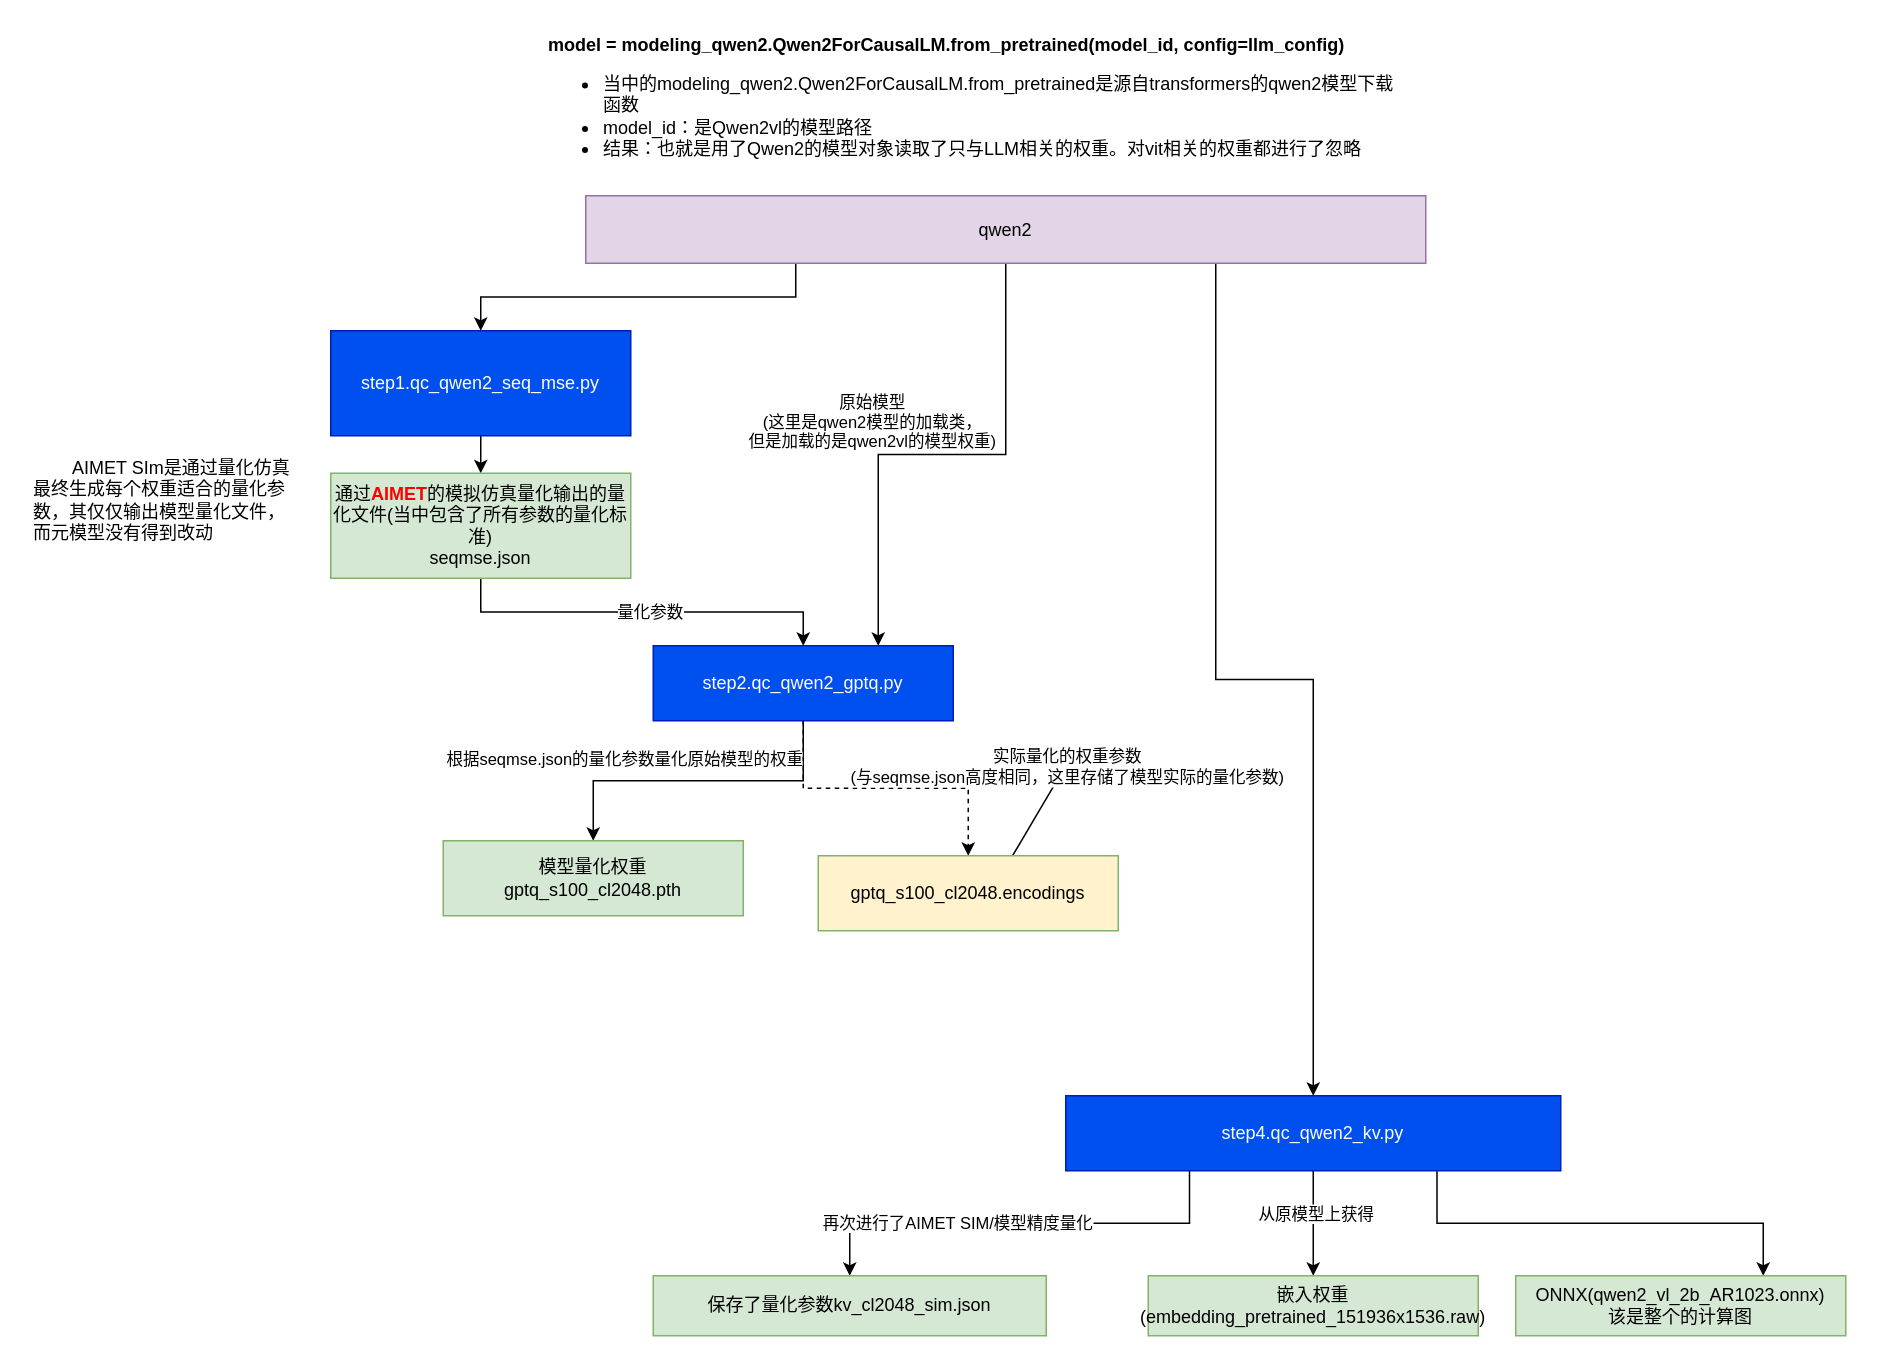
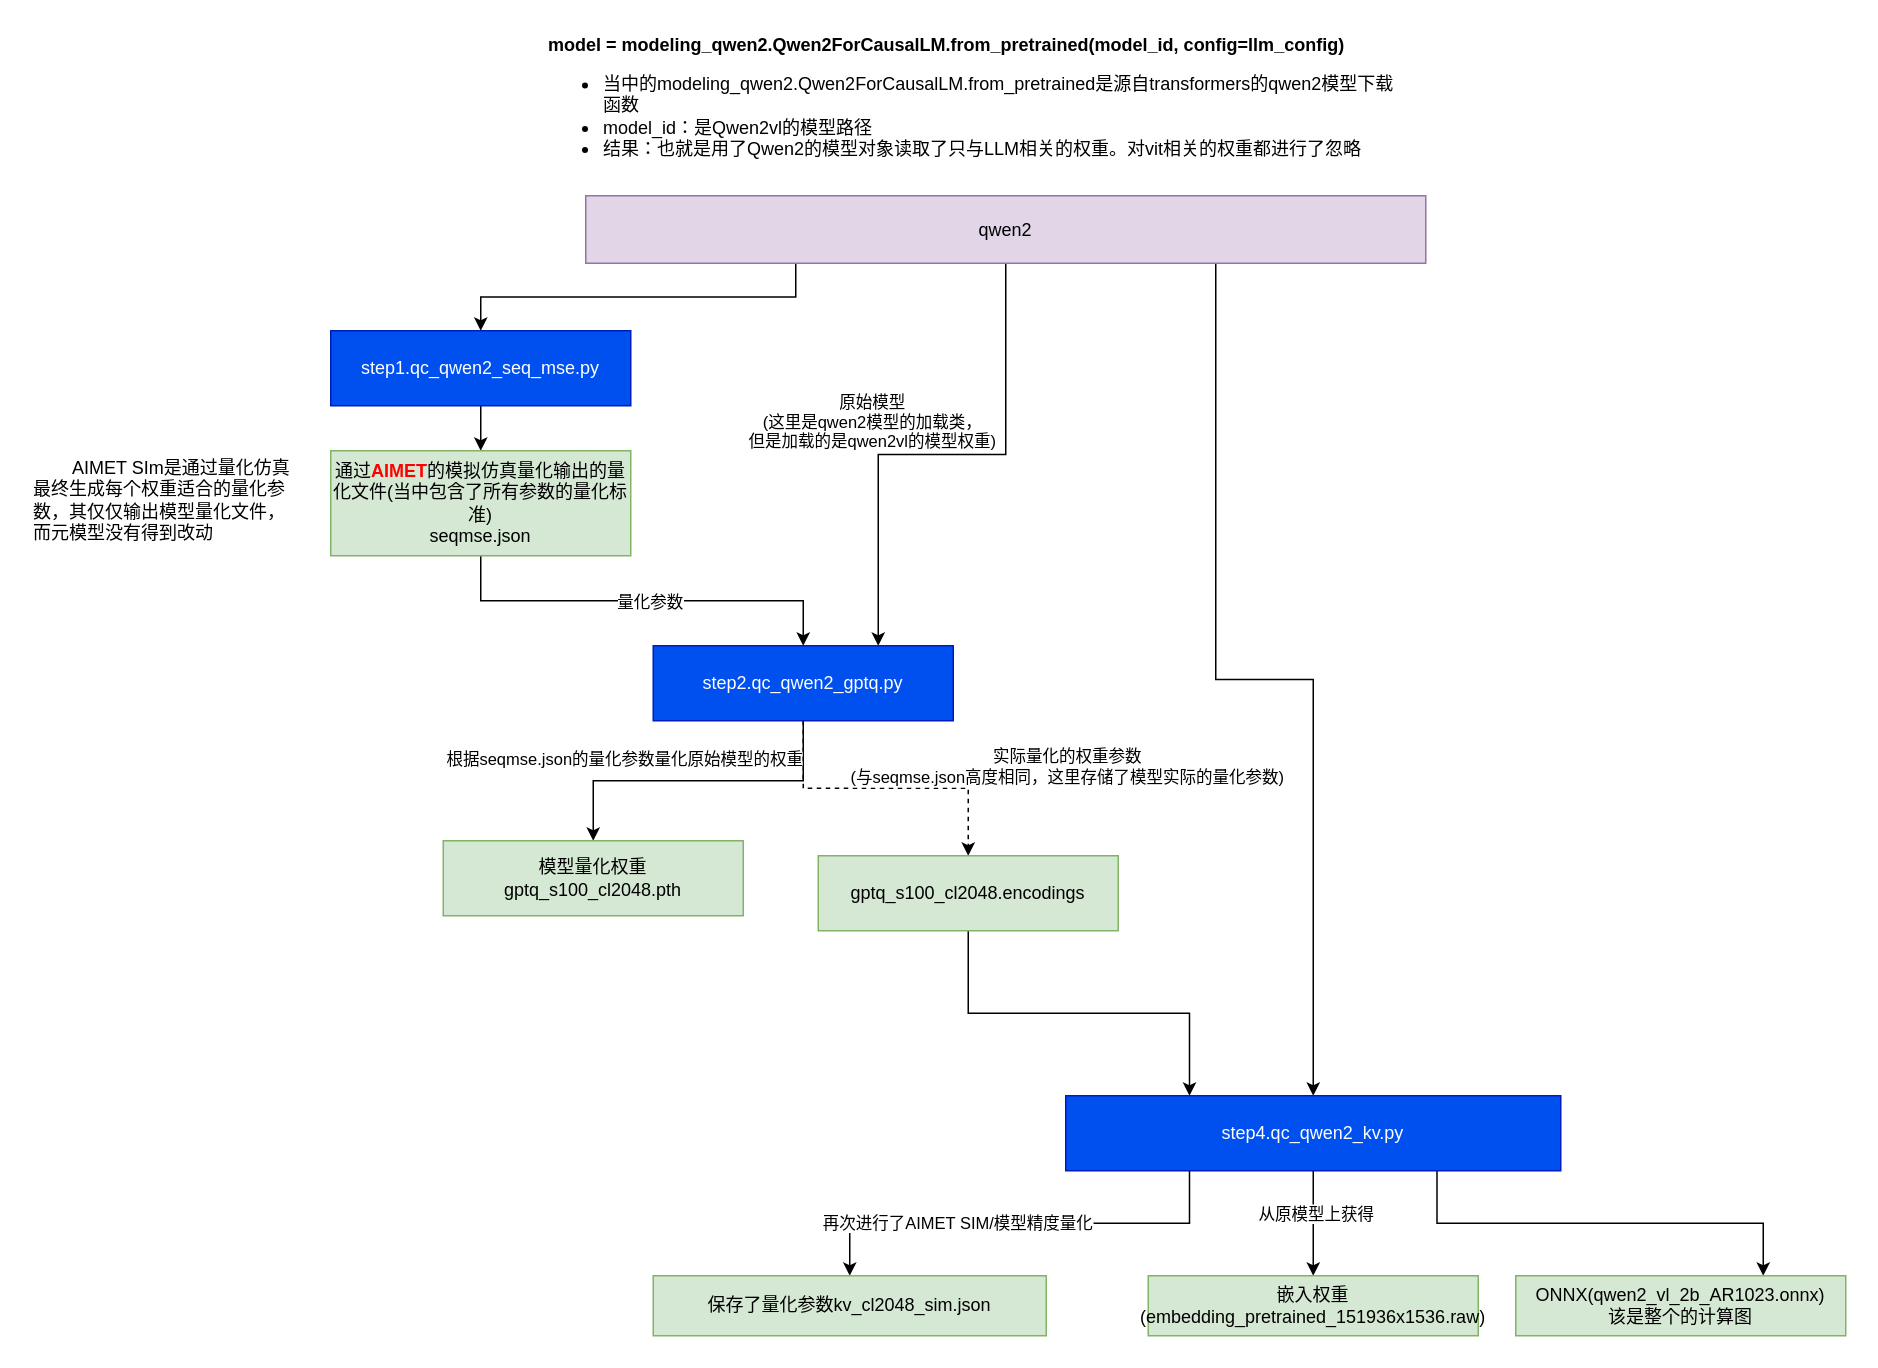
(481, 383) -> (481, 368)
(481, 526) -> (481, 503)
(1033, 821) -> (1073, 1013)
(968, 893) -> (968, 893)
